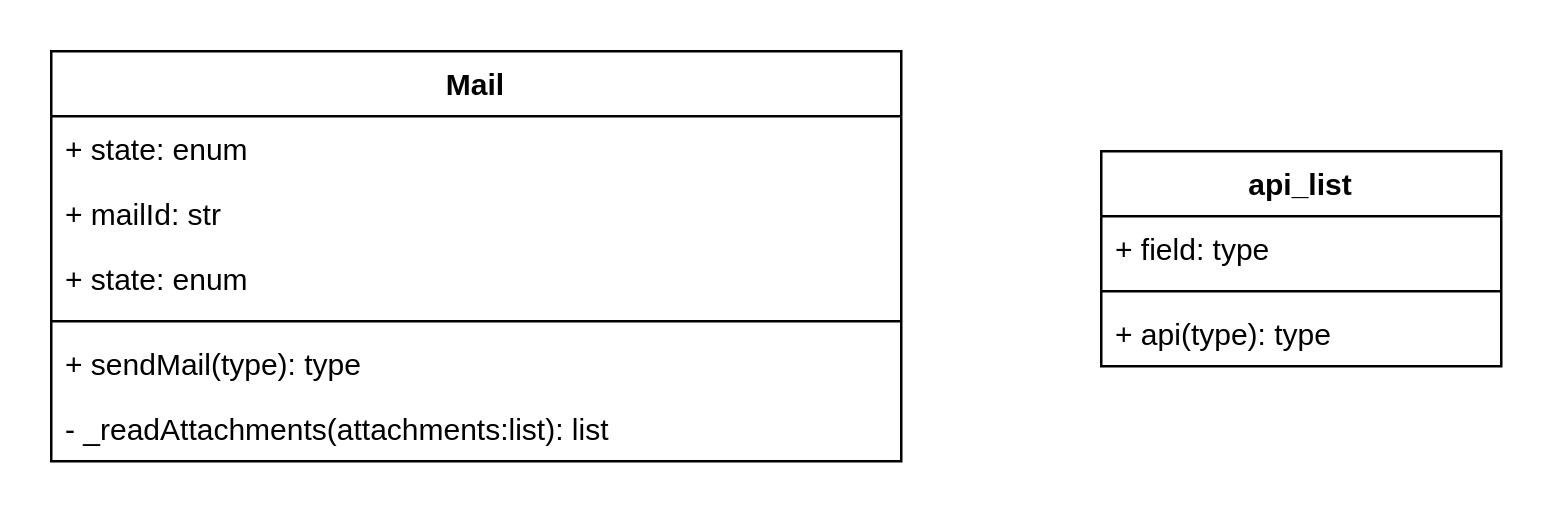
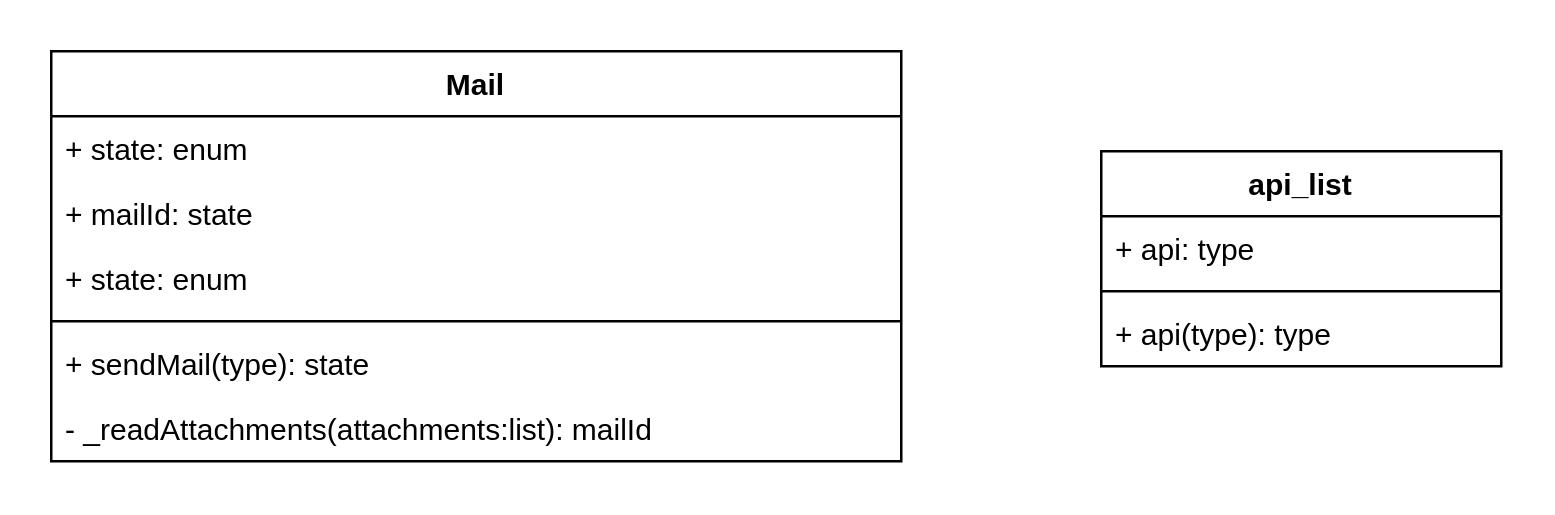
(155, 215) -> (172, 215)
(1205, 250) -> (1192, 250)
(234, 365) -> (243, 365)
(391, 430) -> (407, 430)
